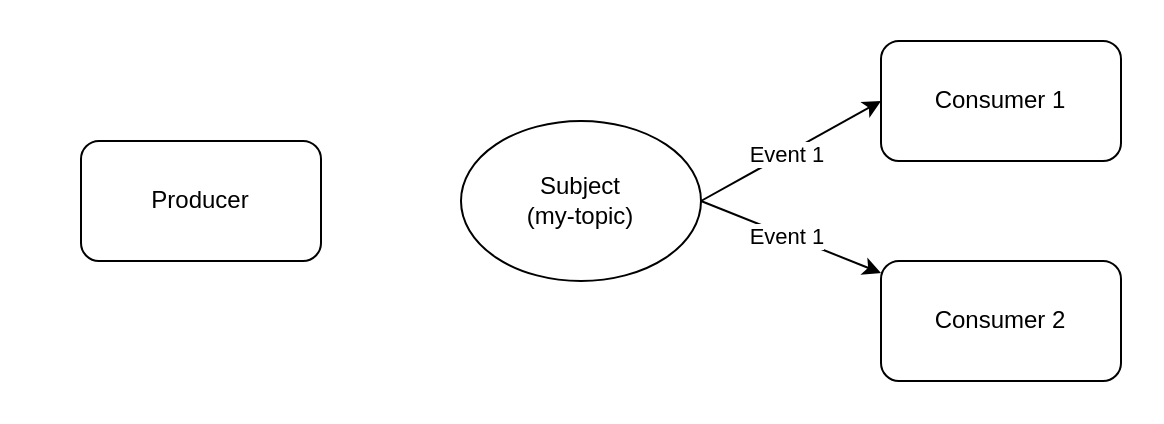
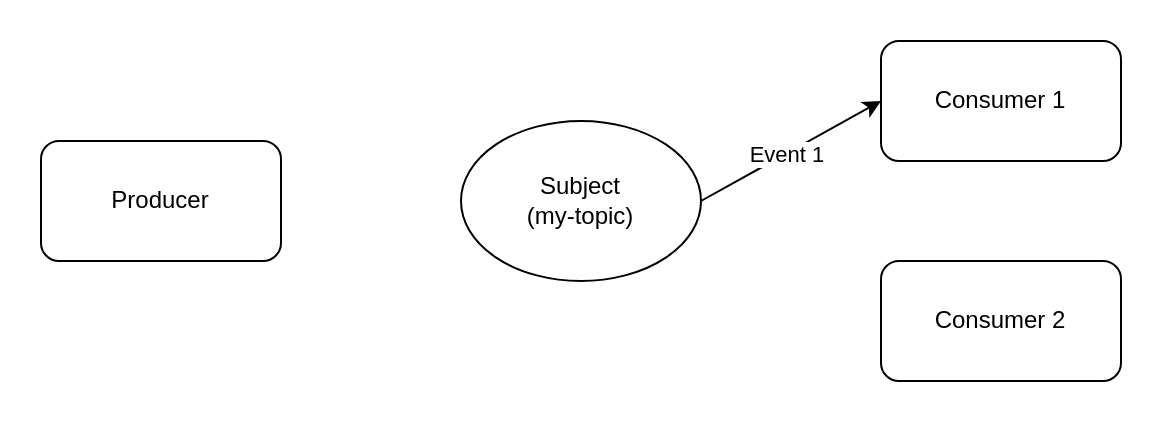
(201, 201) -> (161, 201)
(734, 214) -> none
